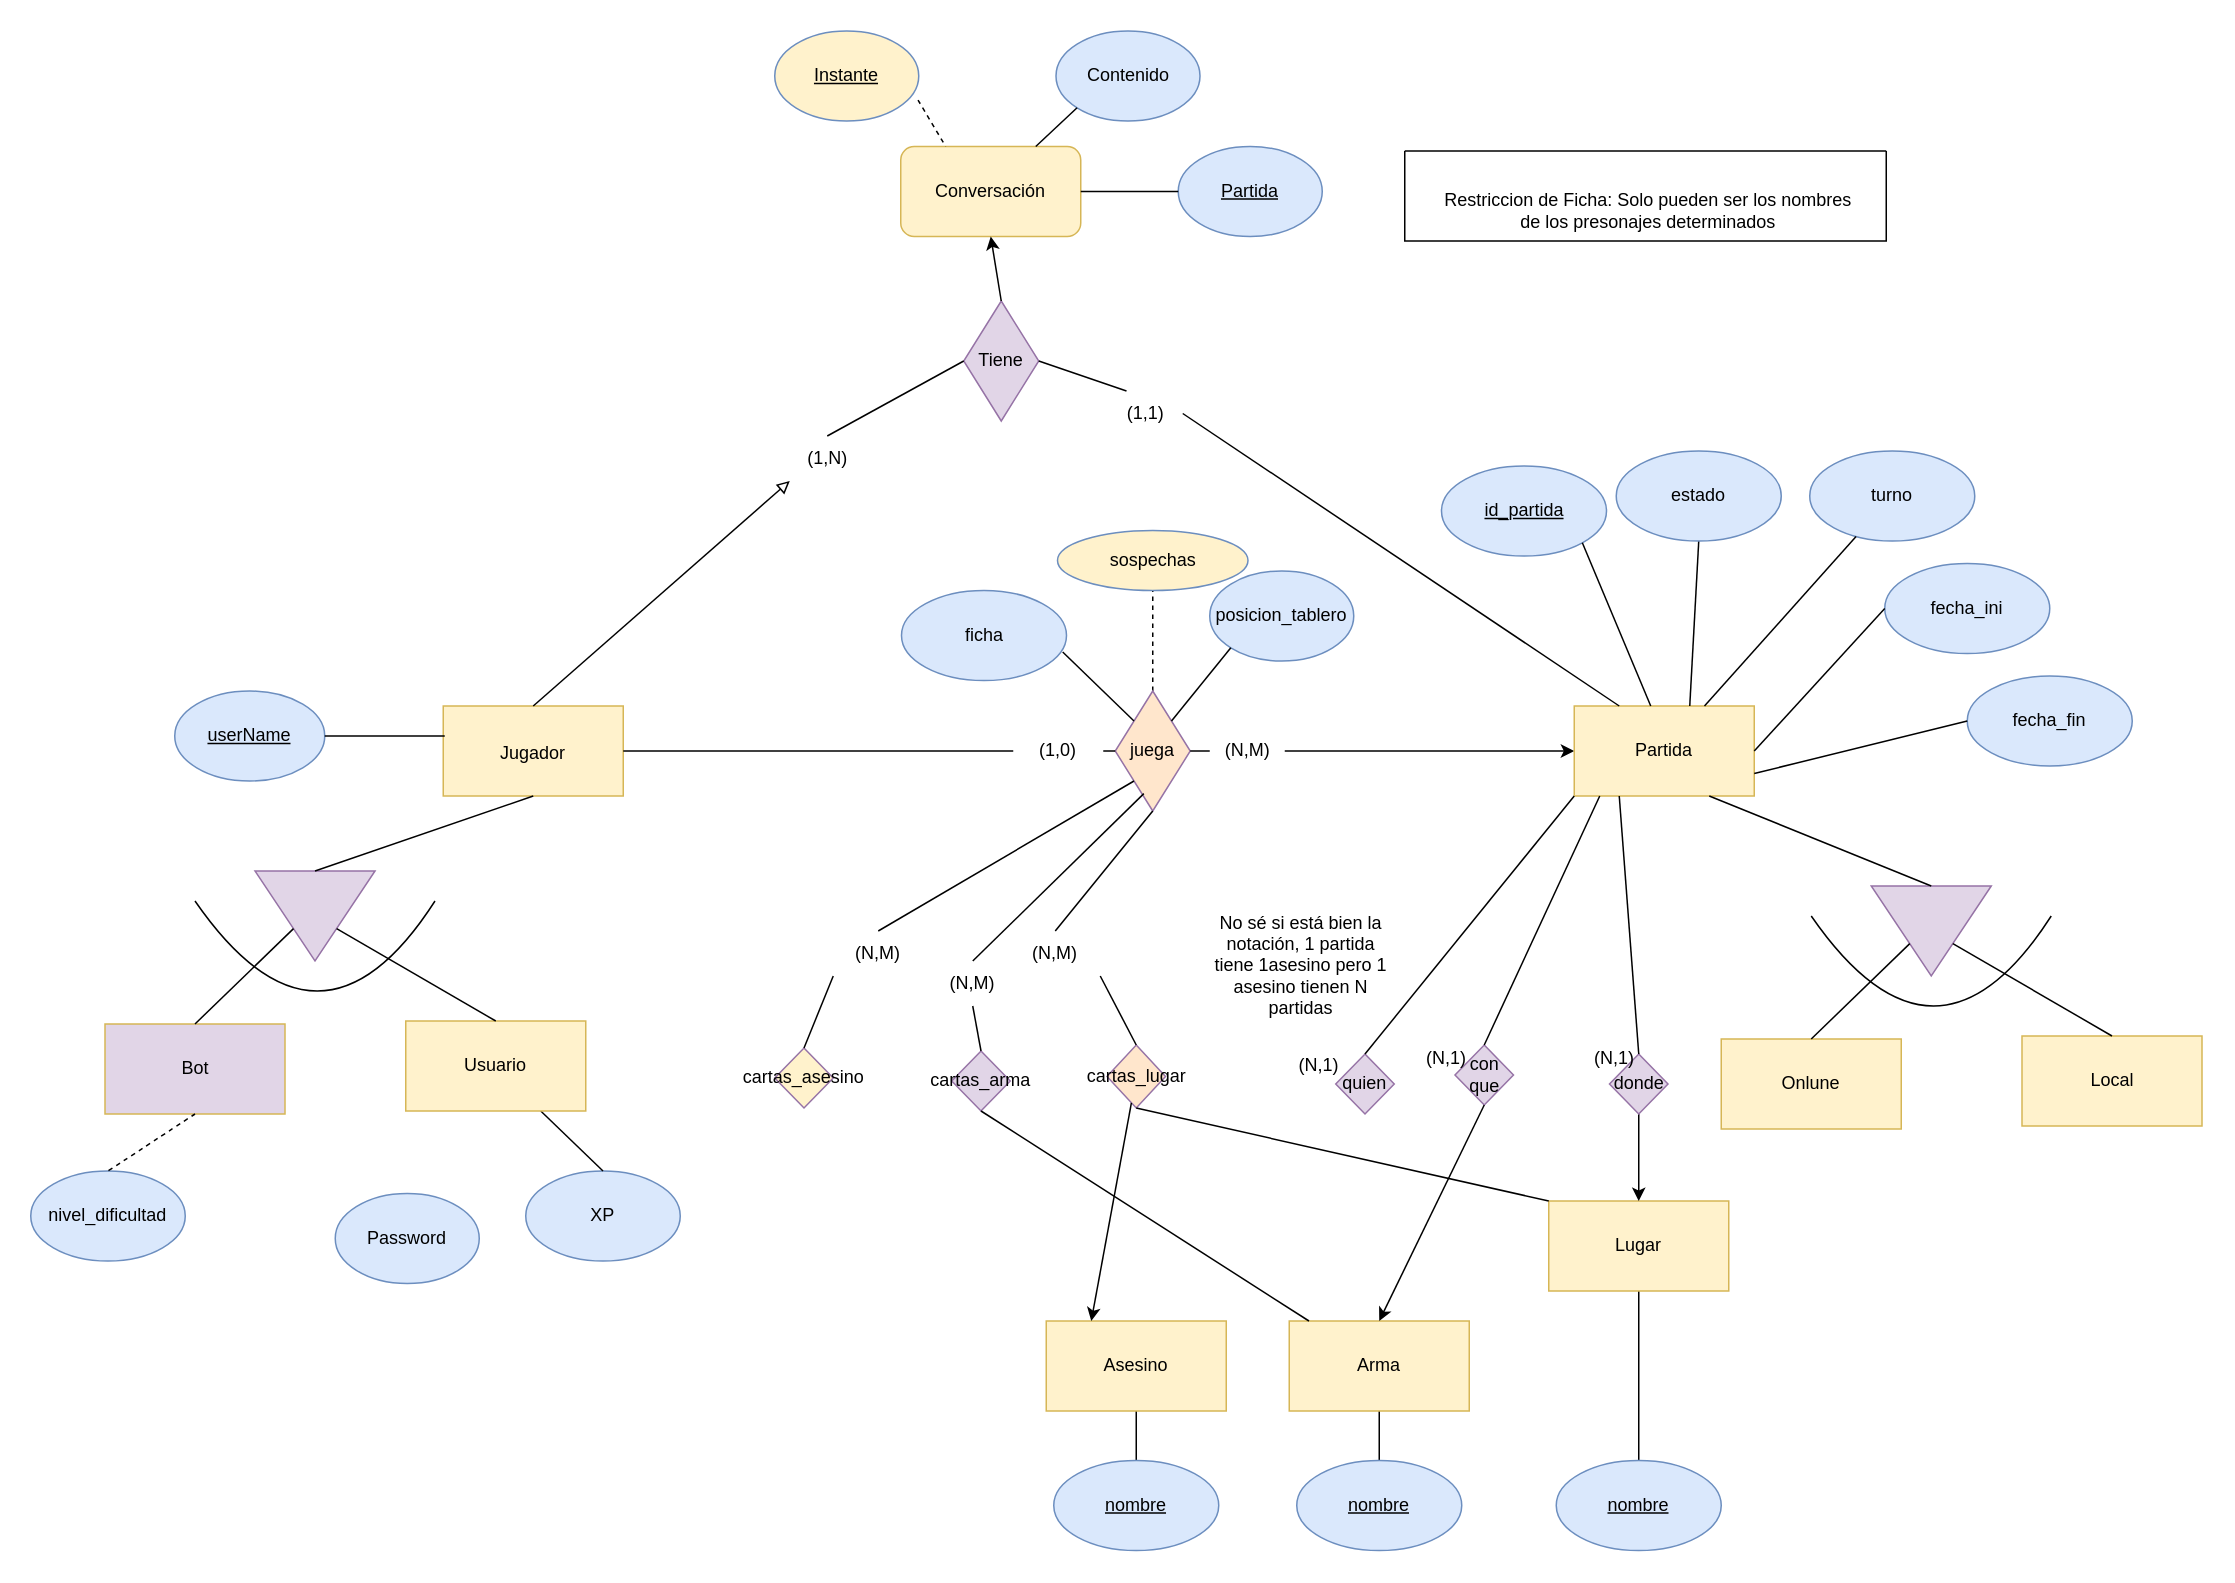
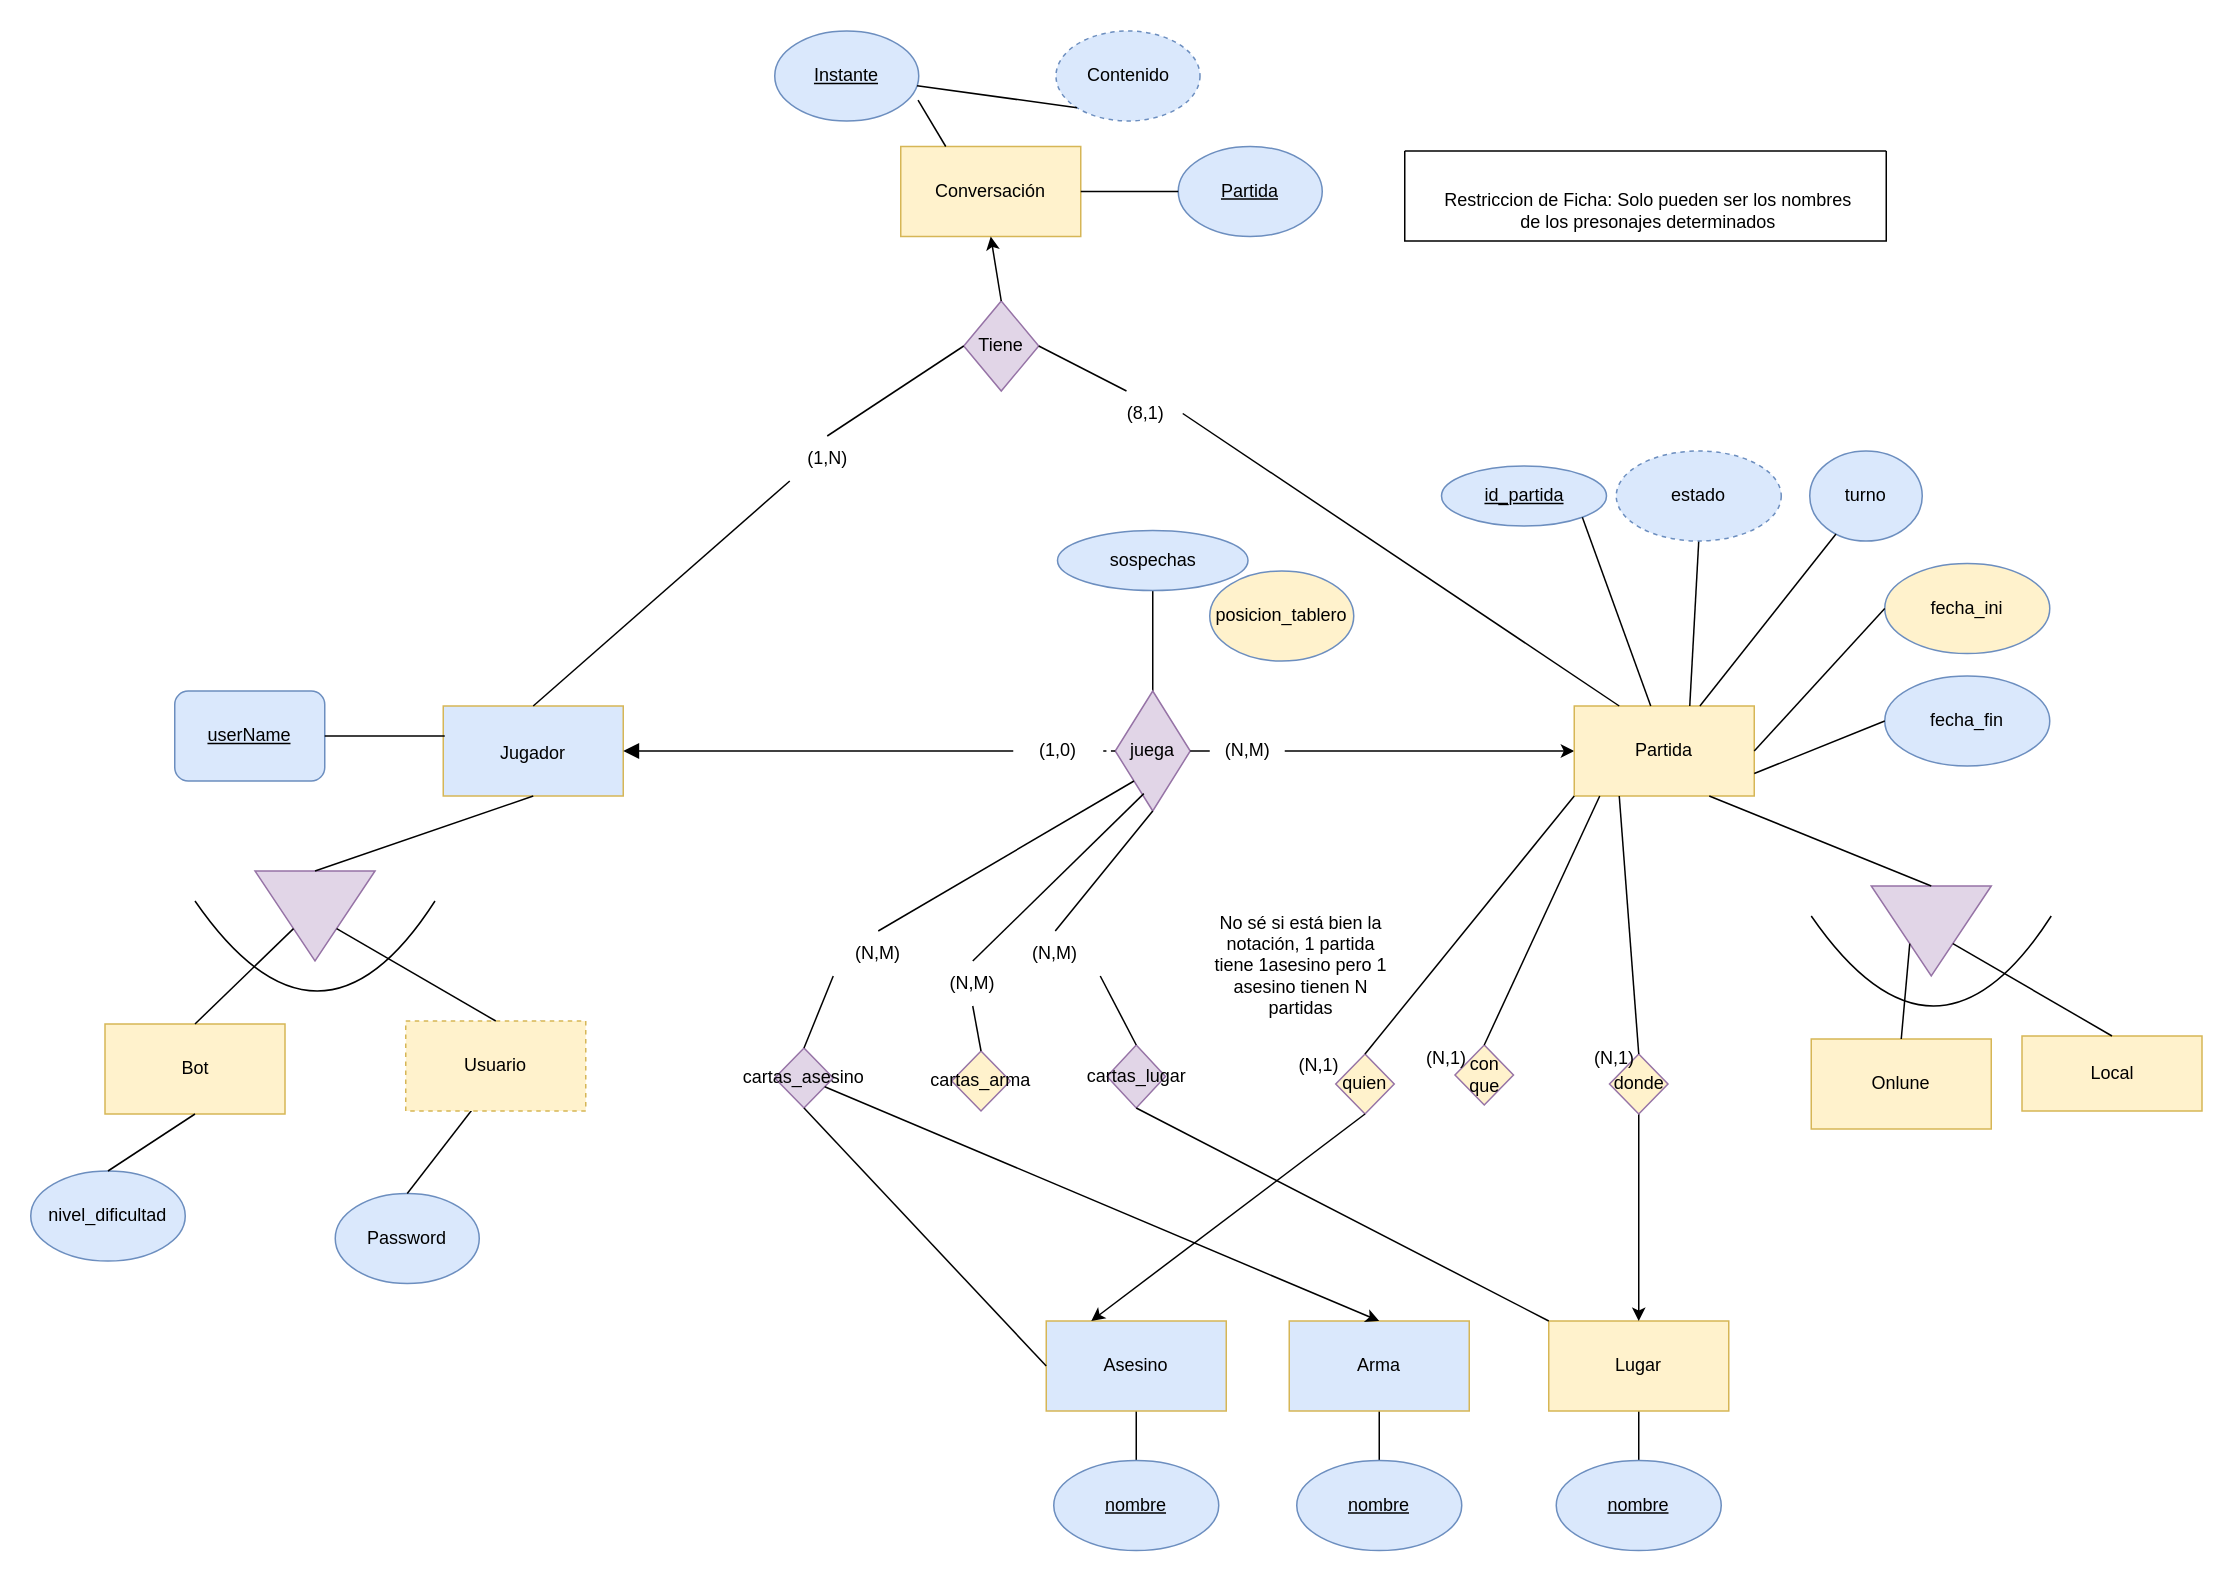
(847, 76) -> (847, 76)
(1128, 76) -> (1128, 76)
(933, 125) -> (933, 125)
(1056, 127) -> (997, 96)
(991, 191) -> (991, 191)
(1001, 361) -> (1001, 346)
(1146, 413) -> (1146, 413)
(780, 489) -> (784, 485)
(1699, 496) -> (1699, 496)
(1892, 496) -> (1866, 496)
(1524, 511) -> (1524, 496)
(1153, 560) -> (1153, 560)
(1967, 608) -> (1967, 608)
(1282, 616) -> (1282, 616)
(984, 635) -> none
(1153, 638) -> (1153, 638)
(1200, 685) -> none
(1099, 687) -> none
(2050, 721) -> (1967, 721)
(250, 736) -> (250, 736)
(533, 751) -> (533, 751)
(632, 751) -> (639, 751)
(1108, 751) -> (1108, 751)
(1153, 751) -> (1153, 751)
(496, 1066) -> (496, 1066)
(195, 1069) -> (195, 1069)
(1484, 1075) -> (1484, 1075)
(1136, 1076) -> (1136, 1076)
(804, 1078) -> (804, 1078)
(981, 1081) -> (981, 1081)
(2112, 1081) -> (2112, 1073)
(1365, 1084) -> (1365, 1084)
(1639, 1084) -> (1639, 1084)
(1811, 1084) -> (1901, 1084)
(572, 1141) -> none
(152, 1142) -> (152, 1142)
none -> (440, 1151)
(1073, 1170) -> none
(1113, 1205) -> (1280, 1178)
(1434, 1208) -> (995, 1159)
(603, 1216) -> none
none -> (925, 1237)
(1639, 1246) -> (1639, 1366)
(1136, 1366) -> (1136, 1366)
(1379, 1366) -> (1379, 1366)
